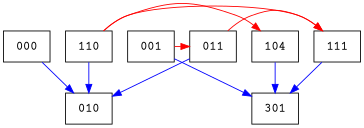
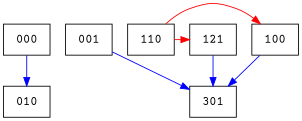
(213, 46) -> none
(275, 46) -> (275, 40)
(337, 46) -> (213, 40)
(89, 73) -> none
